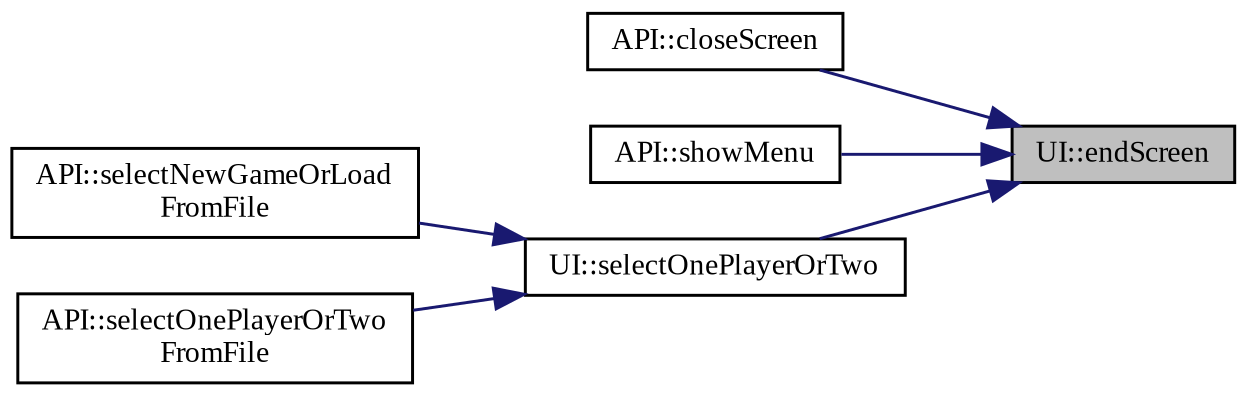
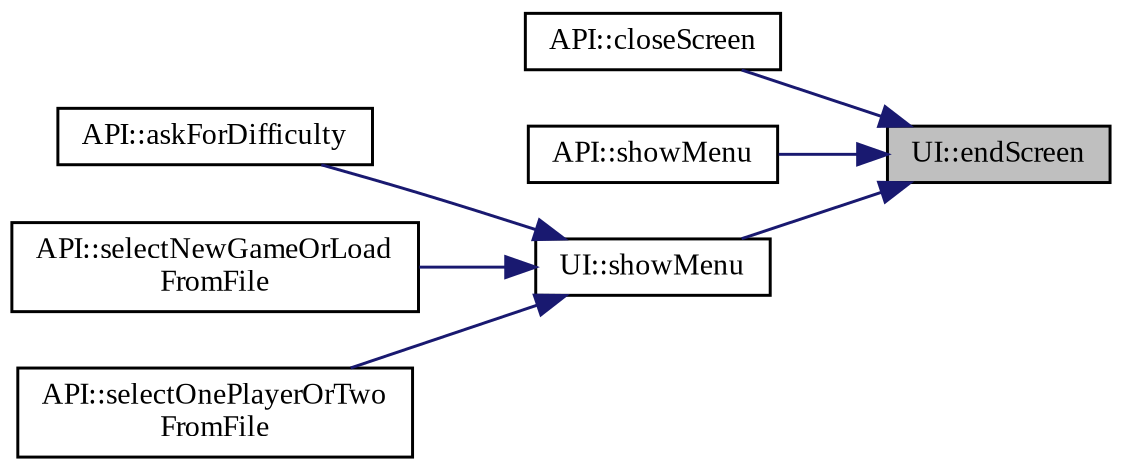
none -> (215, 137)
(715, 267) -> (653, 267)
